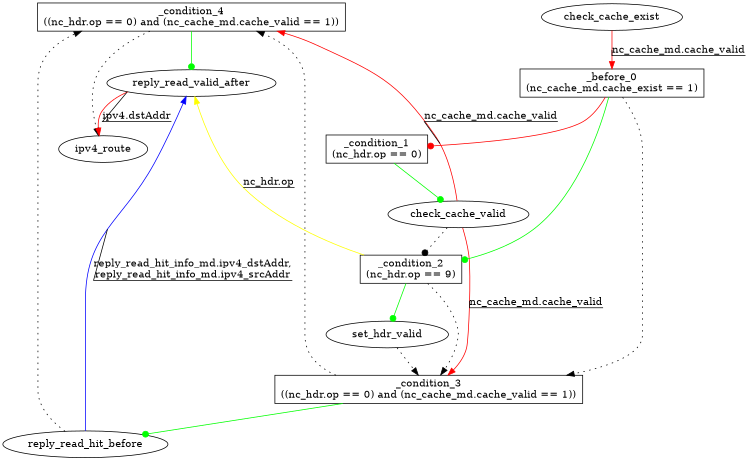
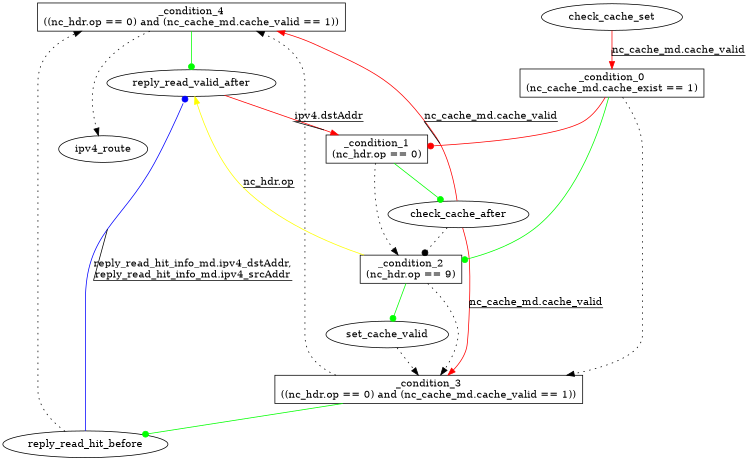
(612, 17) -> (612, 17)
(612, 83) -> (612, 83)
(107, 105) -> (278, 114)
none -> (377, 208)
(458, 214) -> (458, 214)
(93, 255) -> (93, 255)
(387, 334) -> (387, 334)
